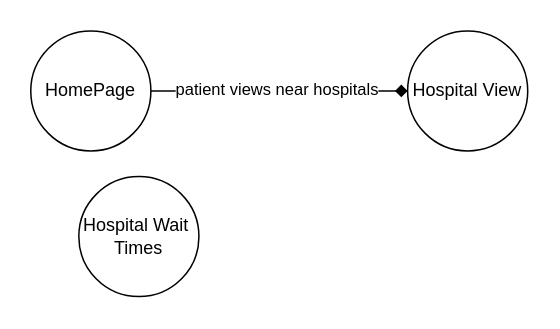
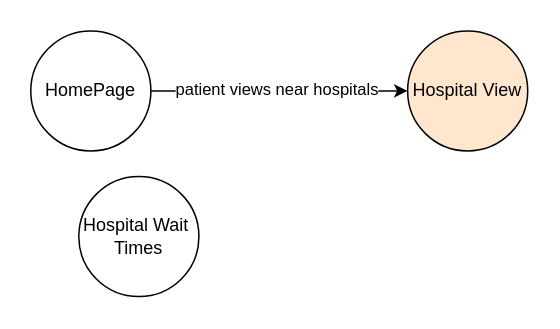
(395, 91) -> (396, 91)
(467, 91) -> (467, 91)
